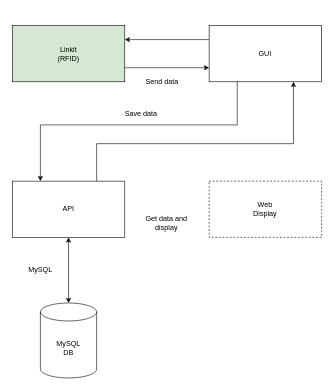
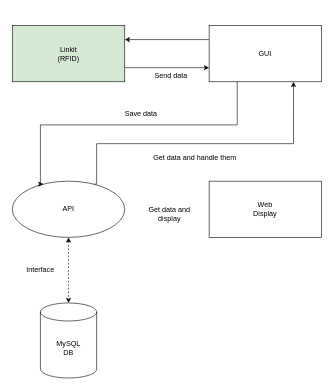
(162, 82) -> (171, 76)
none -> (195, 158)
(69, 209) -> (69, 209)
(266, 209) -> (266, 209)
(167, 223) -> (170, 214)
(41, 270) -> (41, 270)
(69, 270) -> (69, 270)
